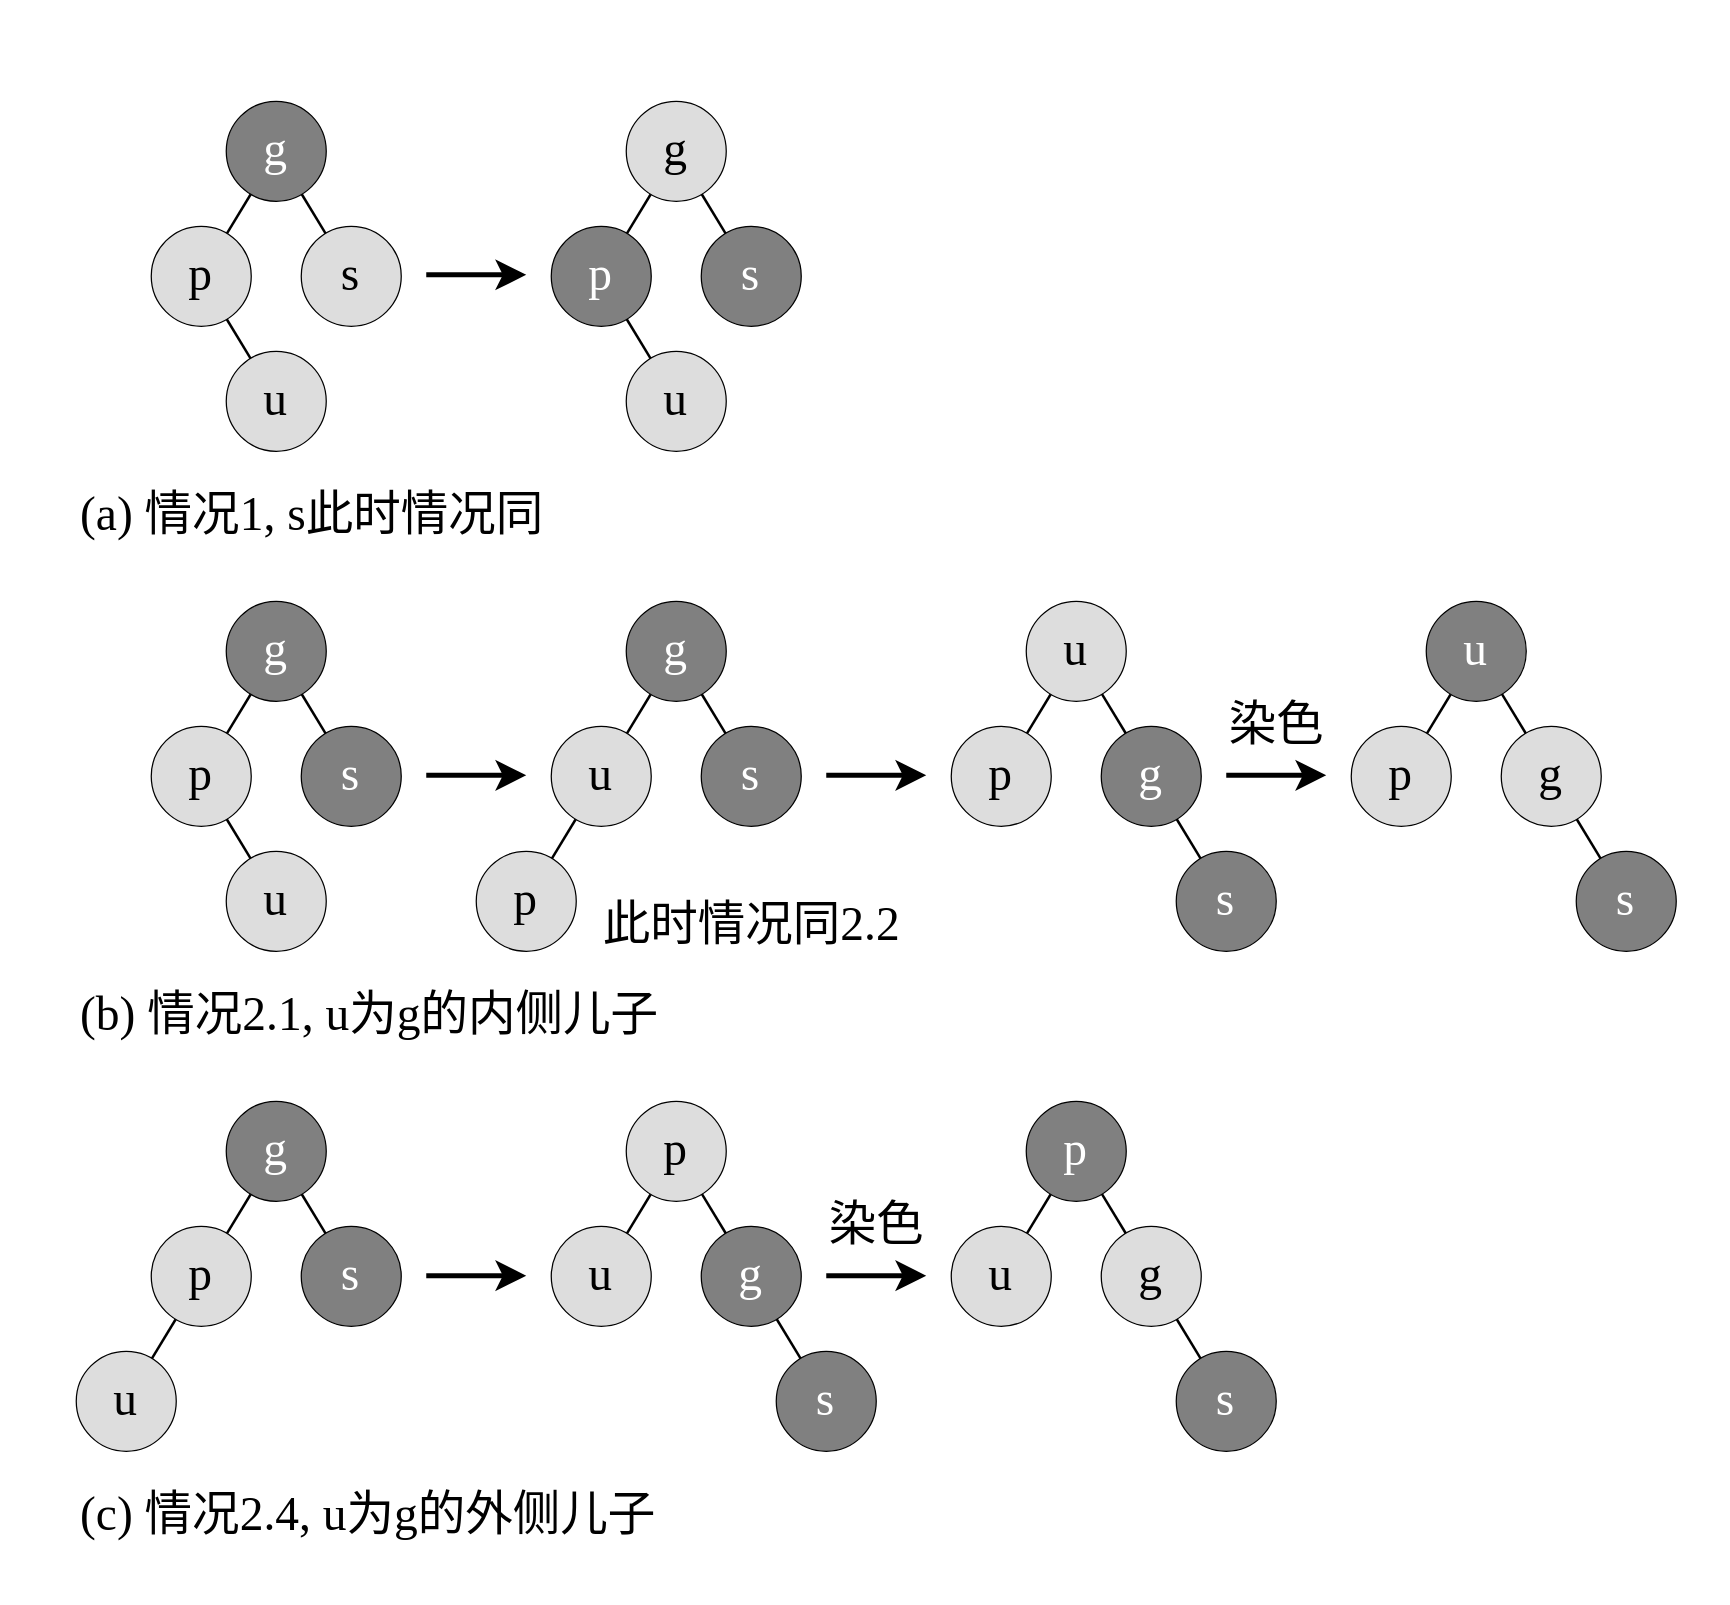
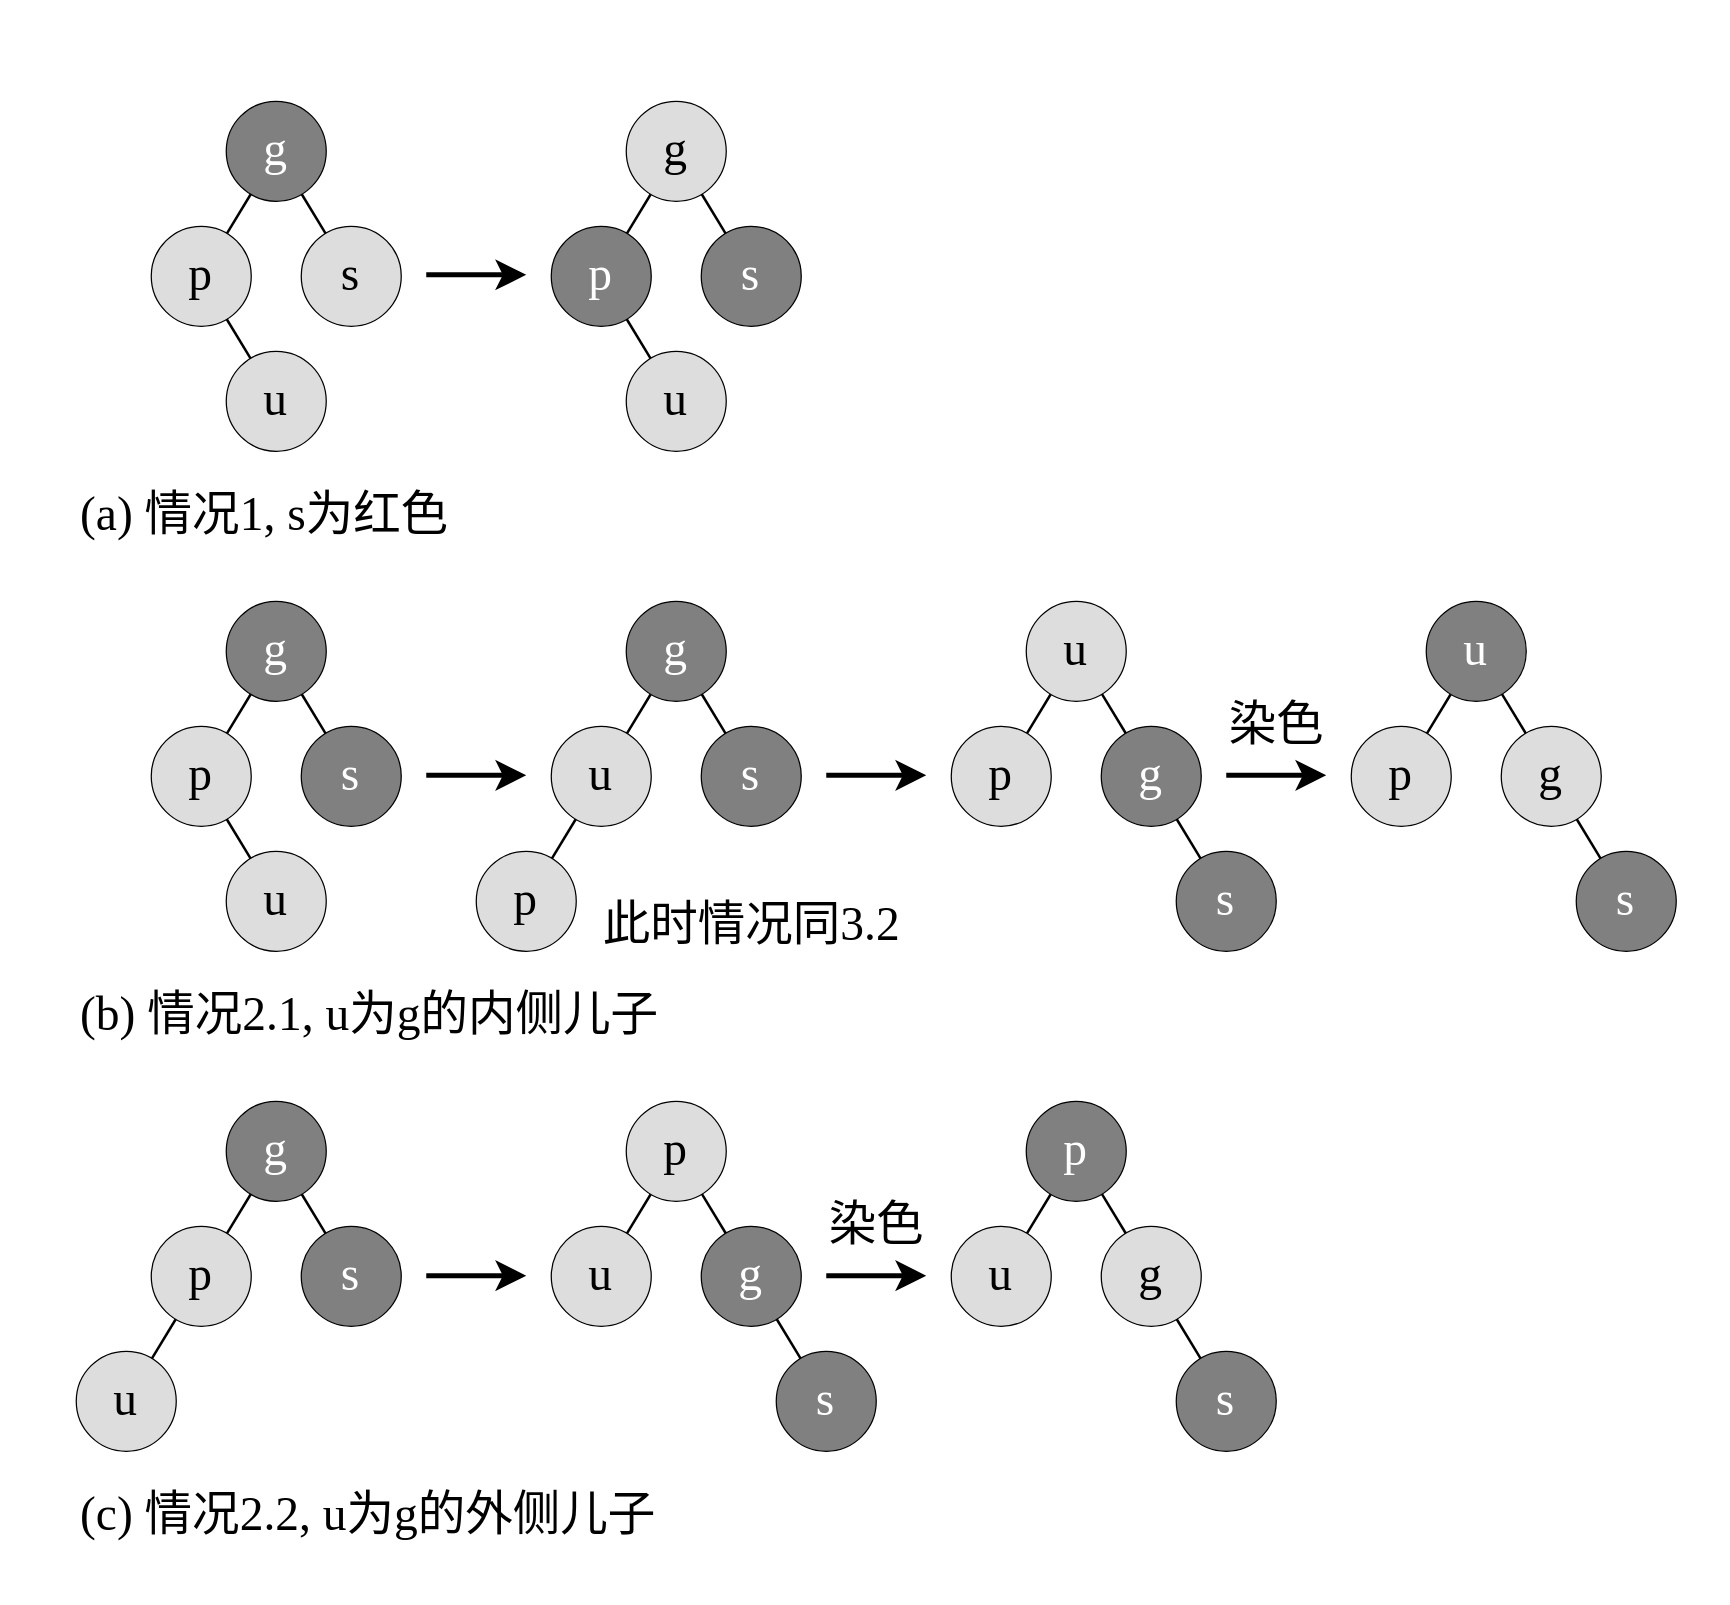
(242, 526) -> (212, 526)
(753, 926) -> (753, 926)
(278, 1526) -> (278, 1526)
